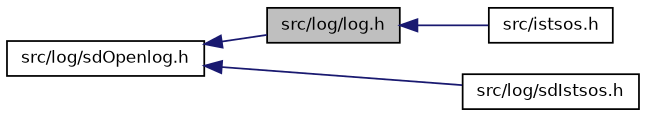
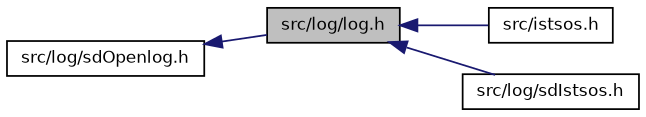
(342, 76) -> (451, 61)
